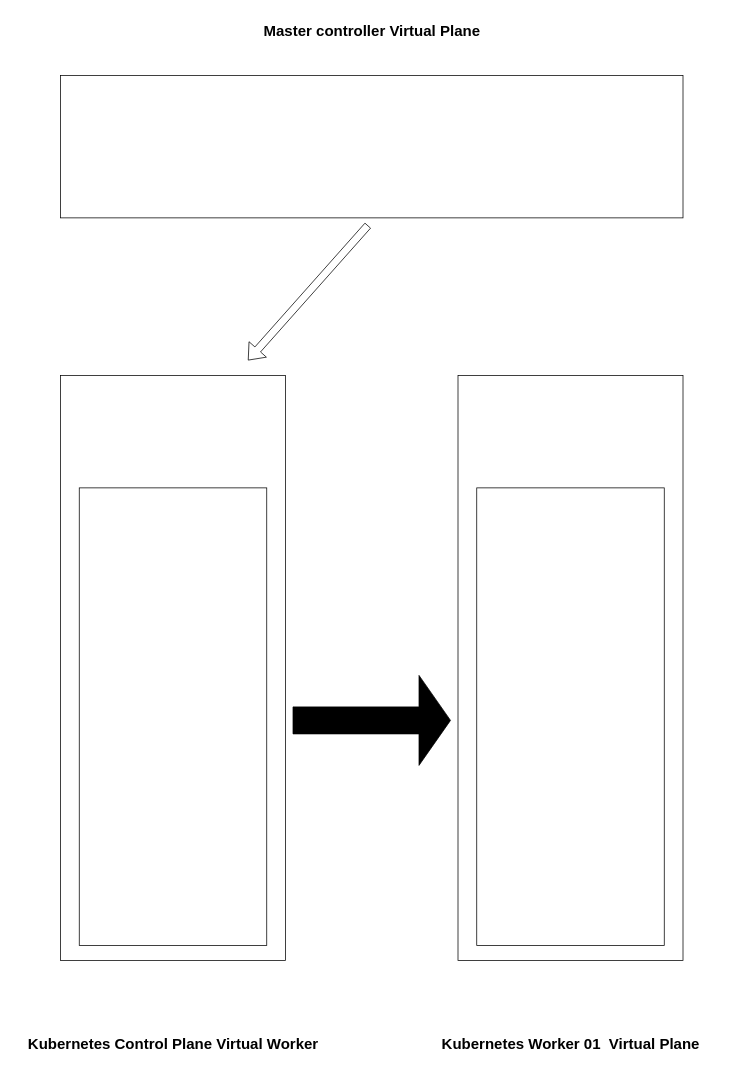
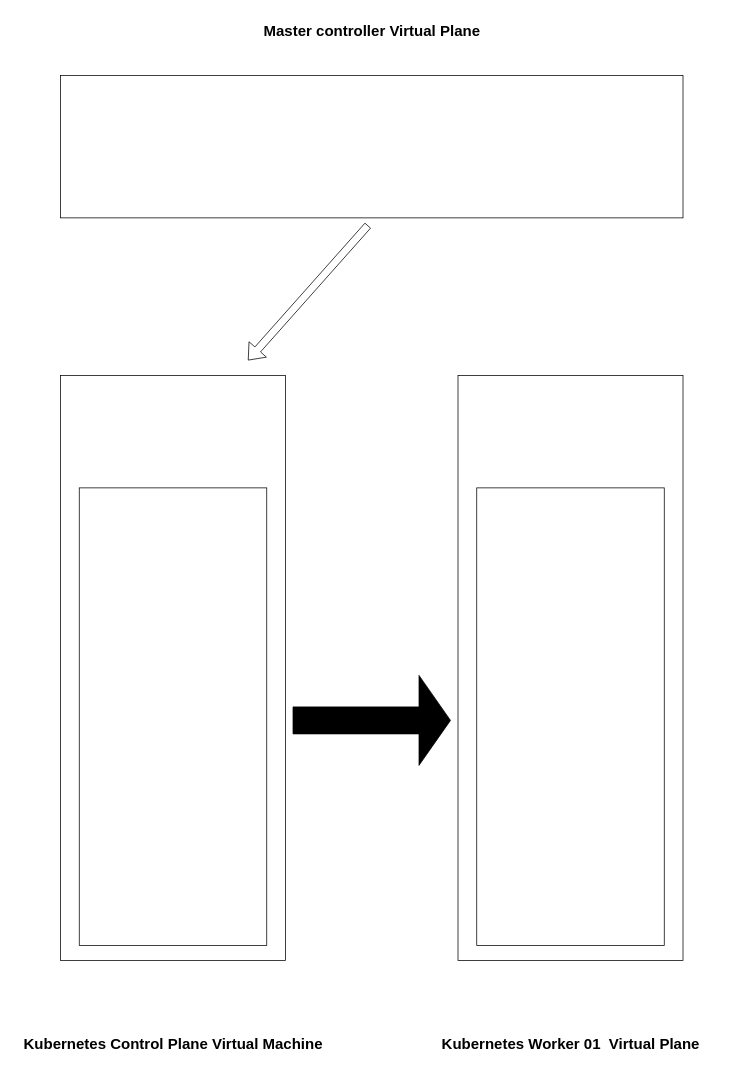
(173, 1043) -> (173, 1043)
